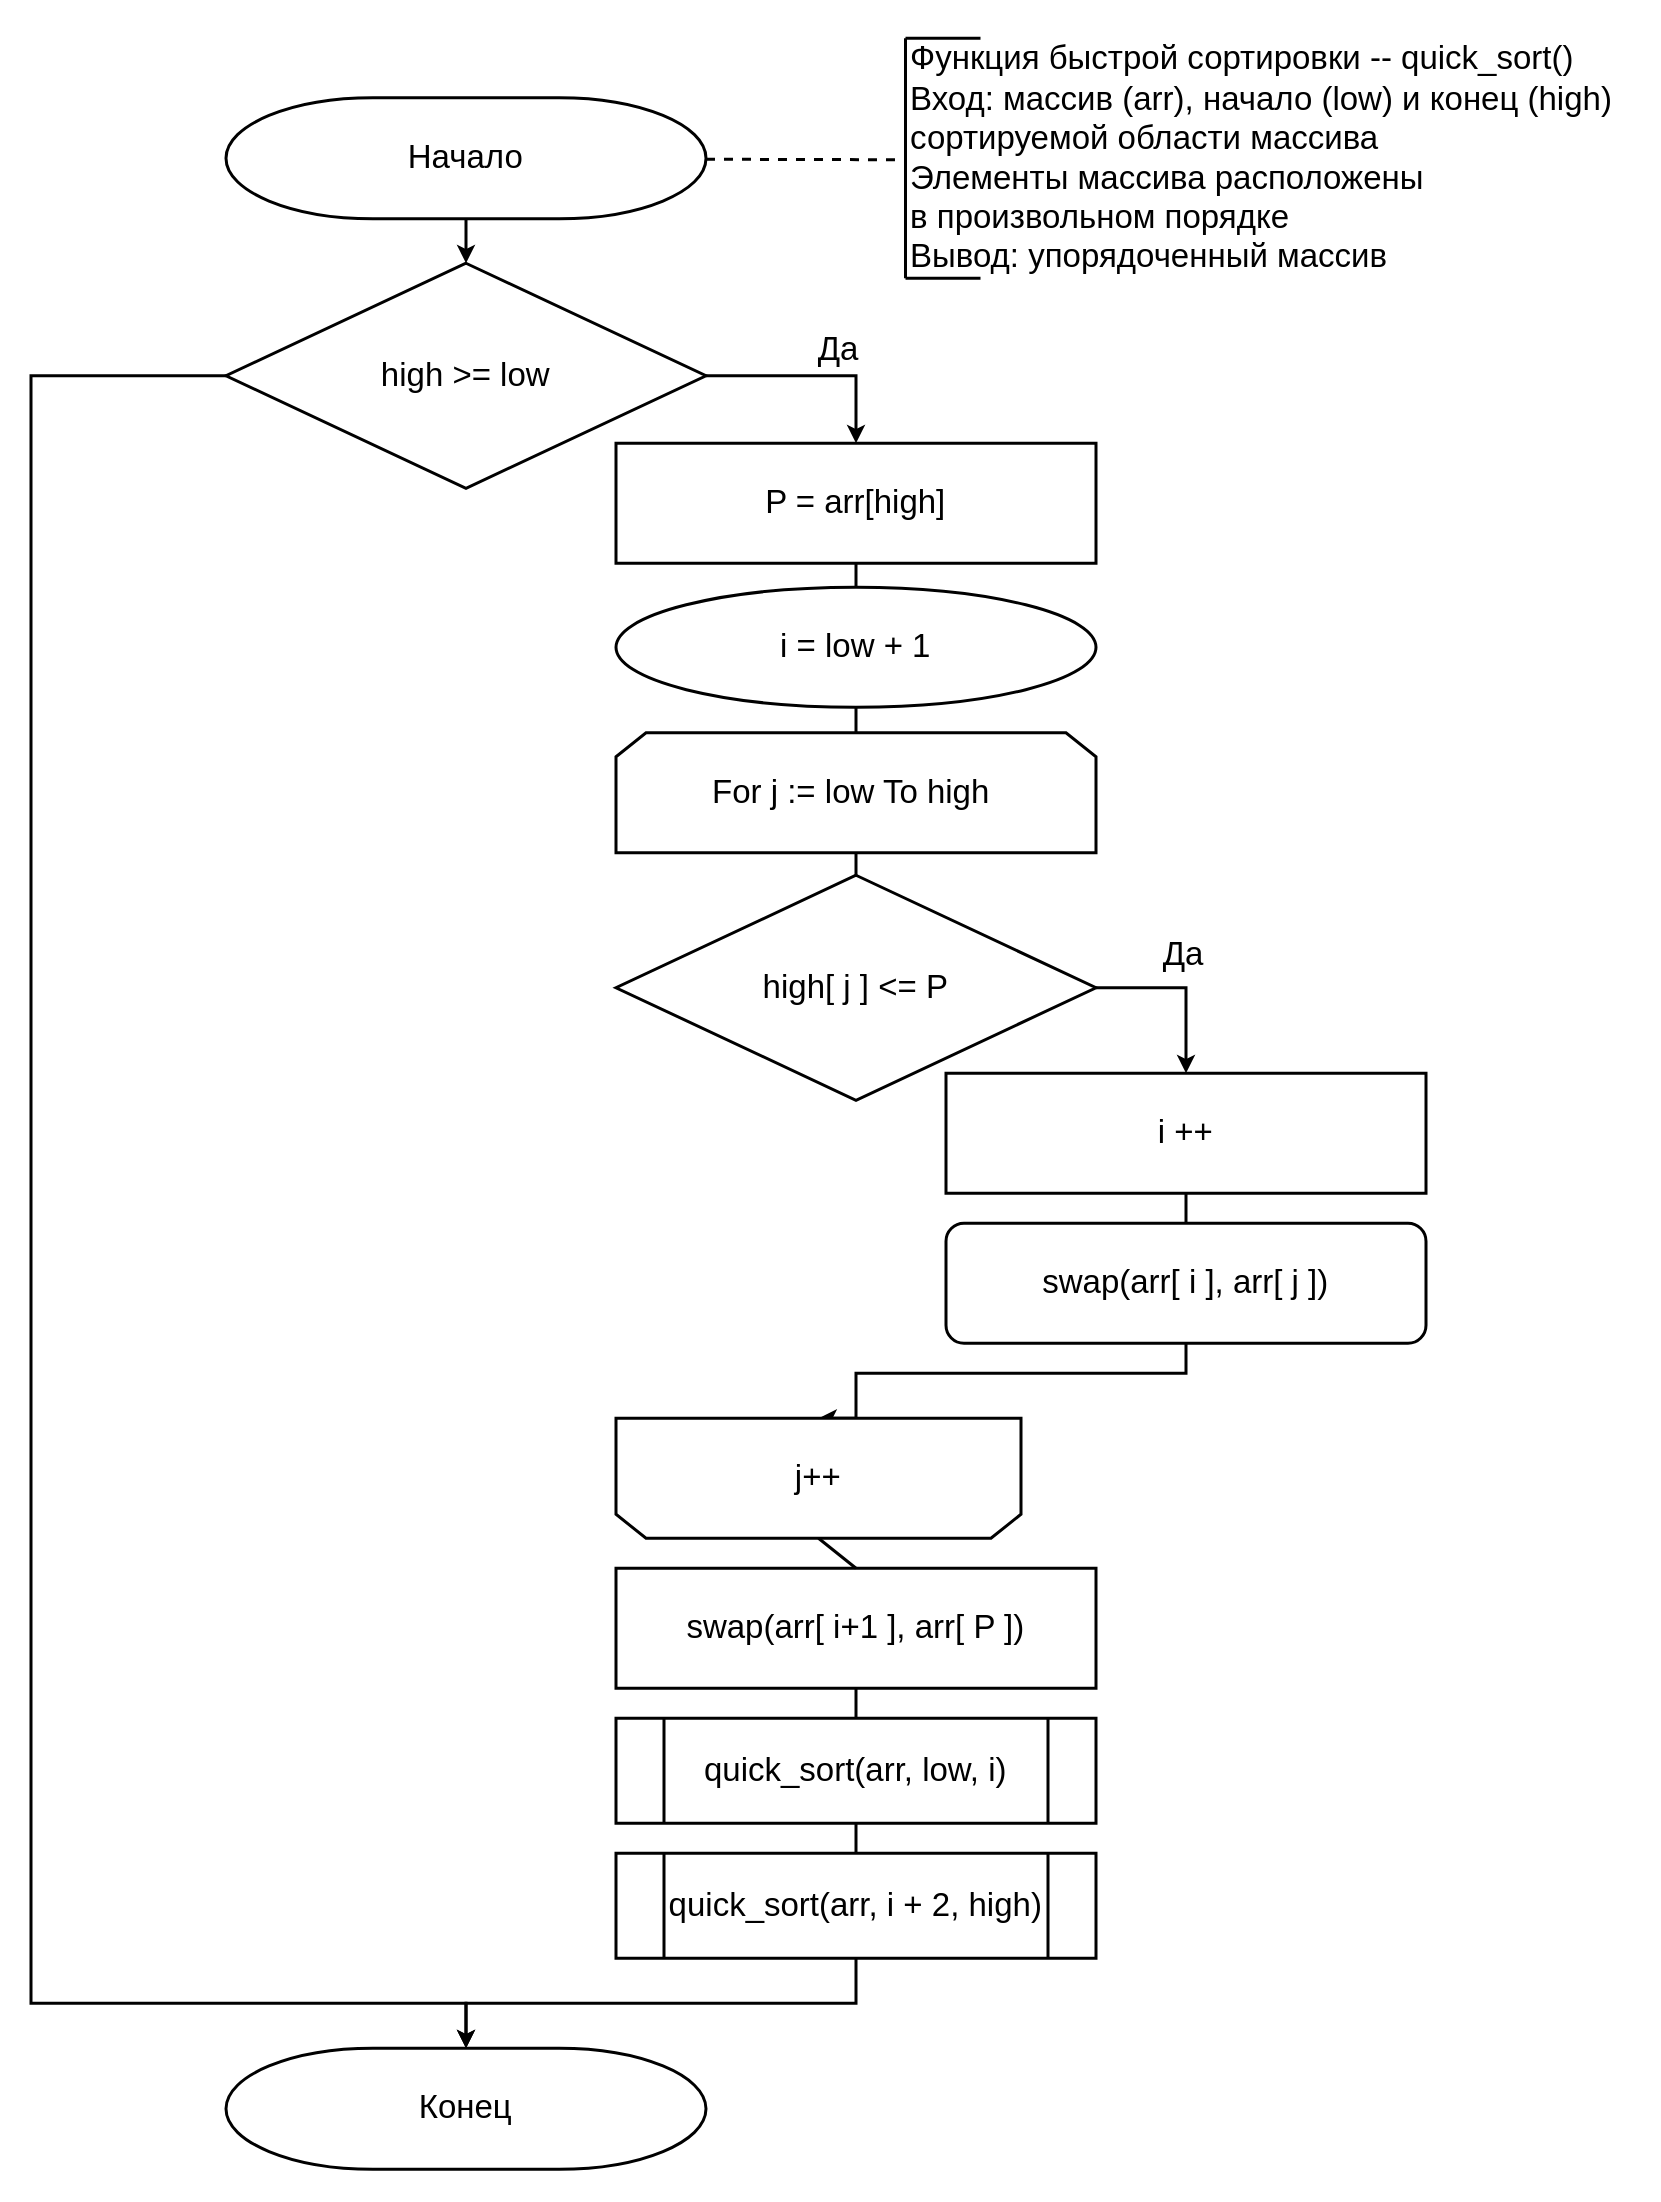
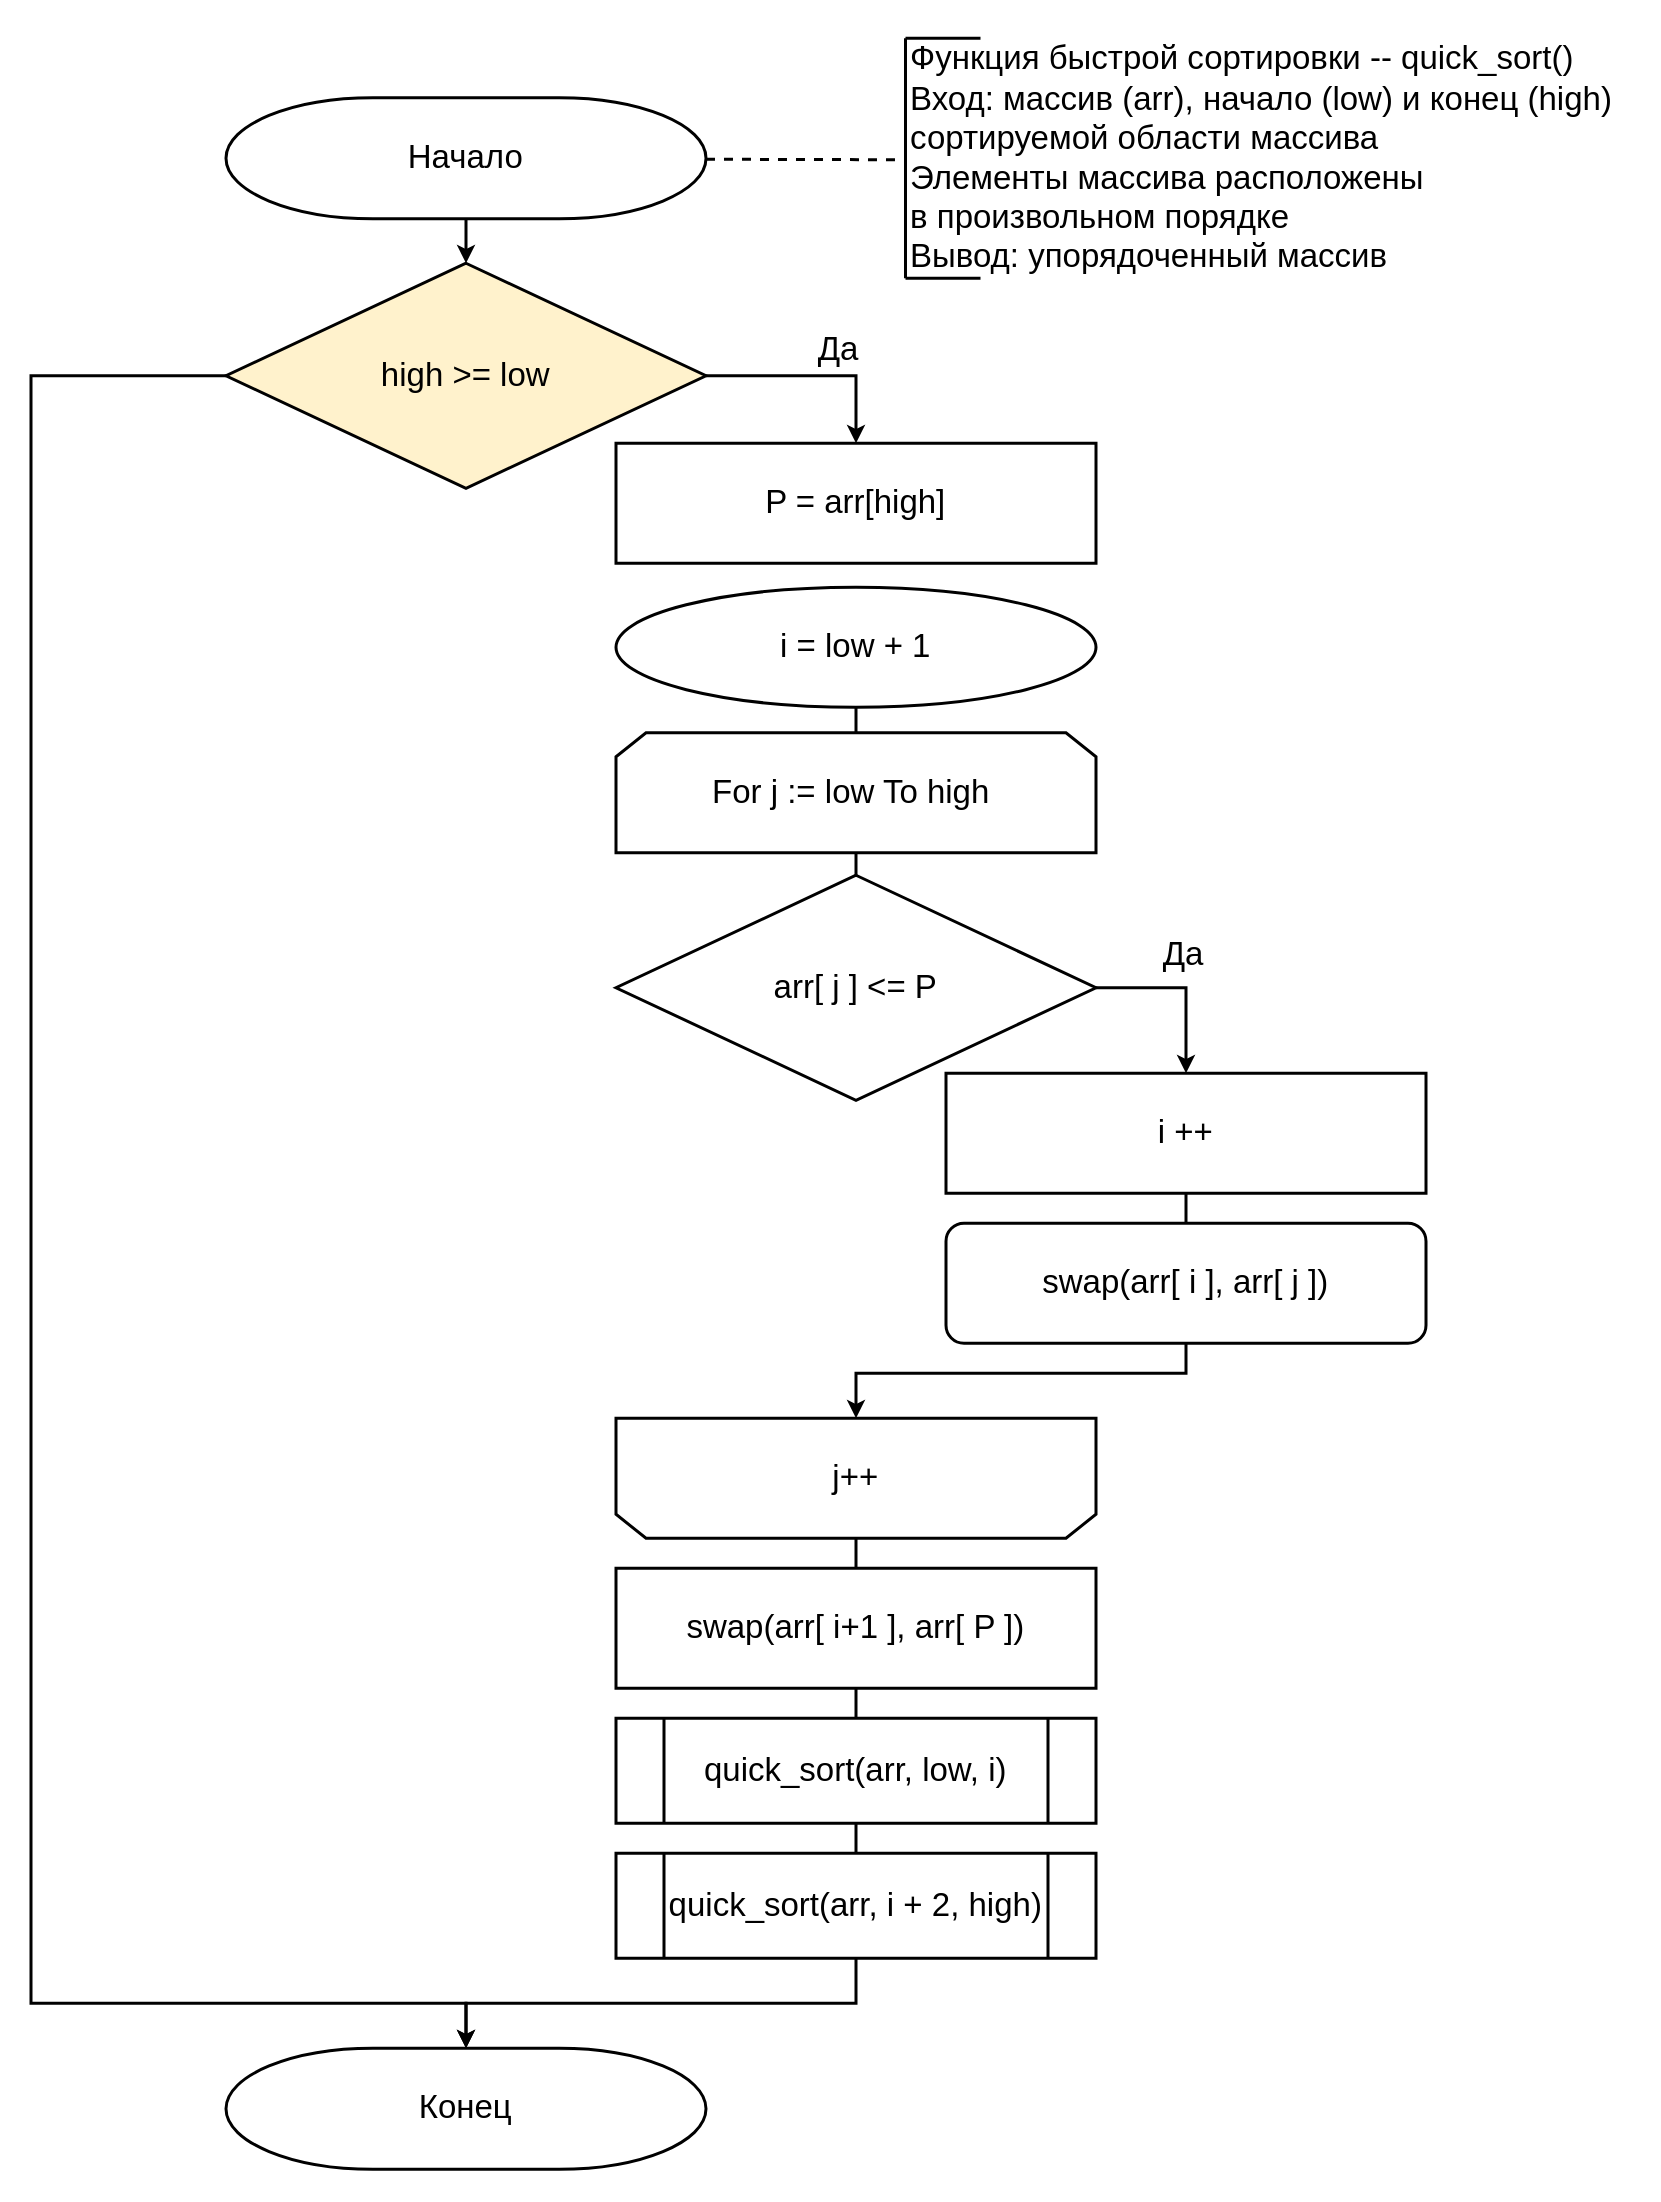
(466, 376) -> (466, 376)
(856, 575) -> none
(856, 988) -> (856, 988)
(818, 1478) -> (856, 1478)
